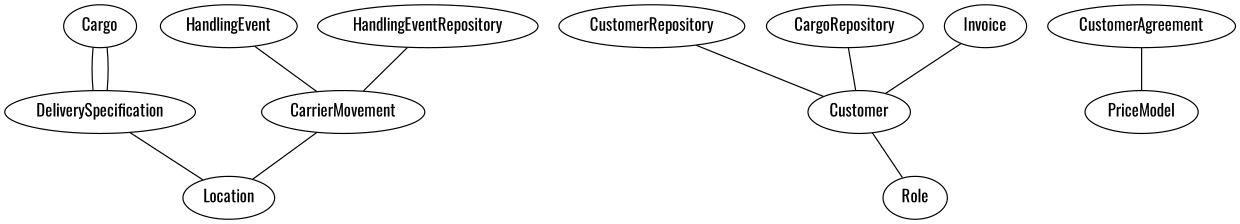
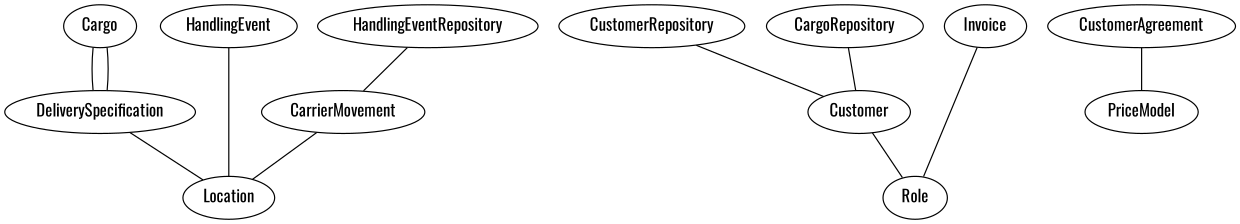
(923, 68) -> (950, 112)
(286, 69) -> (229, 112)
